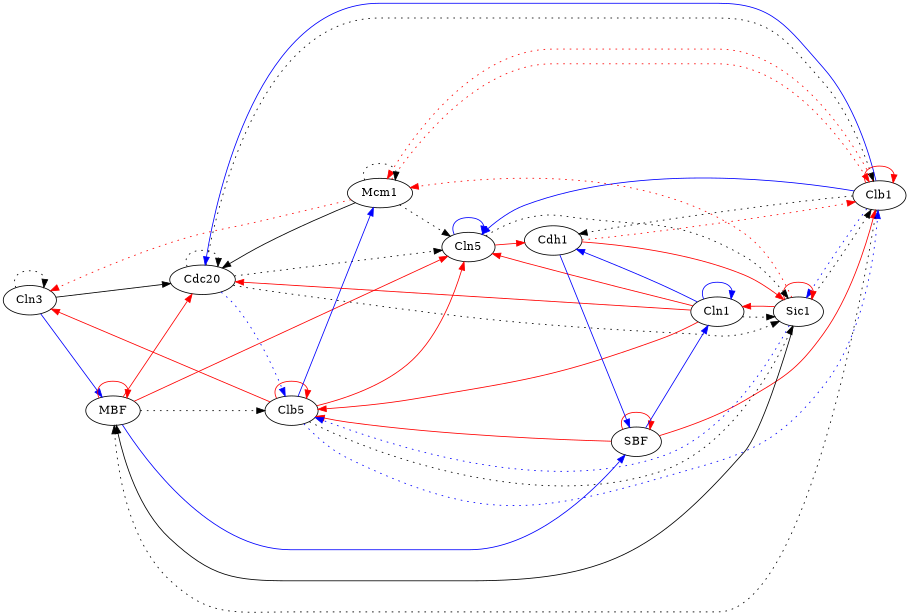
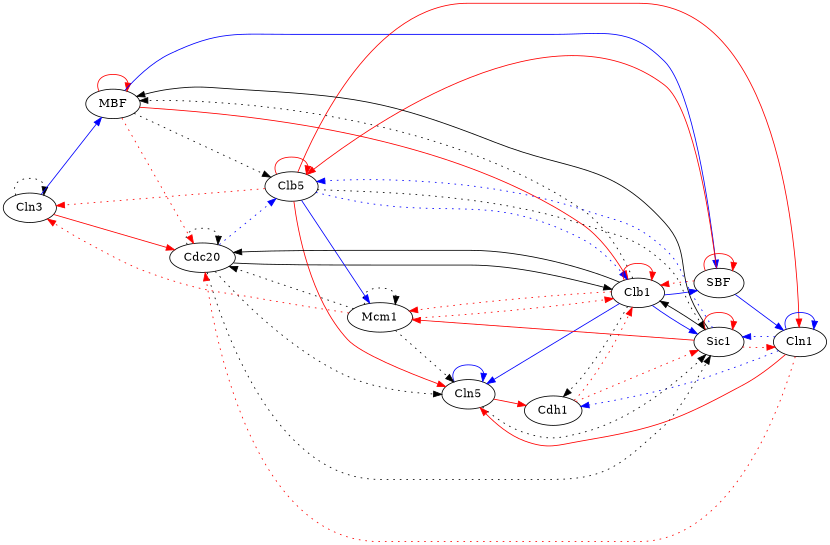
(511, 3) -> (433, 250)
(502, 18) -> (420, 265)
(636, 190) -> (557, 330)
(291, 231) -> (295, 289)
(838, 249) -> (671, 318)
(683, 256) -> (633, 378)
(839, 258) -> (687, 317)
(641, 276) -> (685, 384)
(109, 291) -> (110, 231)
(467, 296) -> (469, 542)
(763, 306) -> (755, 347)
(754, 317) -> (763, 336)
(287, 331) -> (400, 146)
(593, 337) -> (677, 294)
(157, 347) -> (156, 177)
(165, 357) -> (160, 197)
(801, 361) -> (681, 282)
(516, 381) -> (620, 3)
